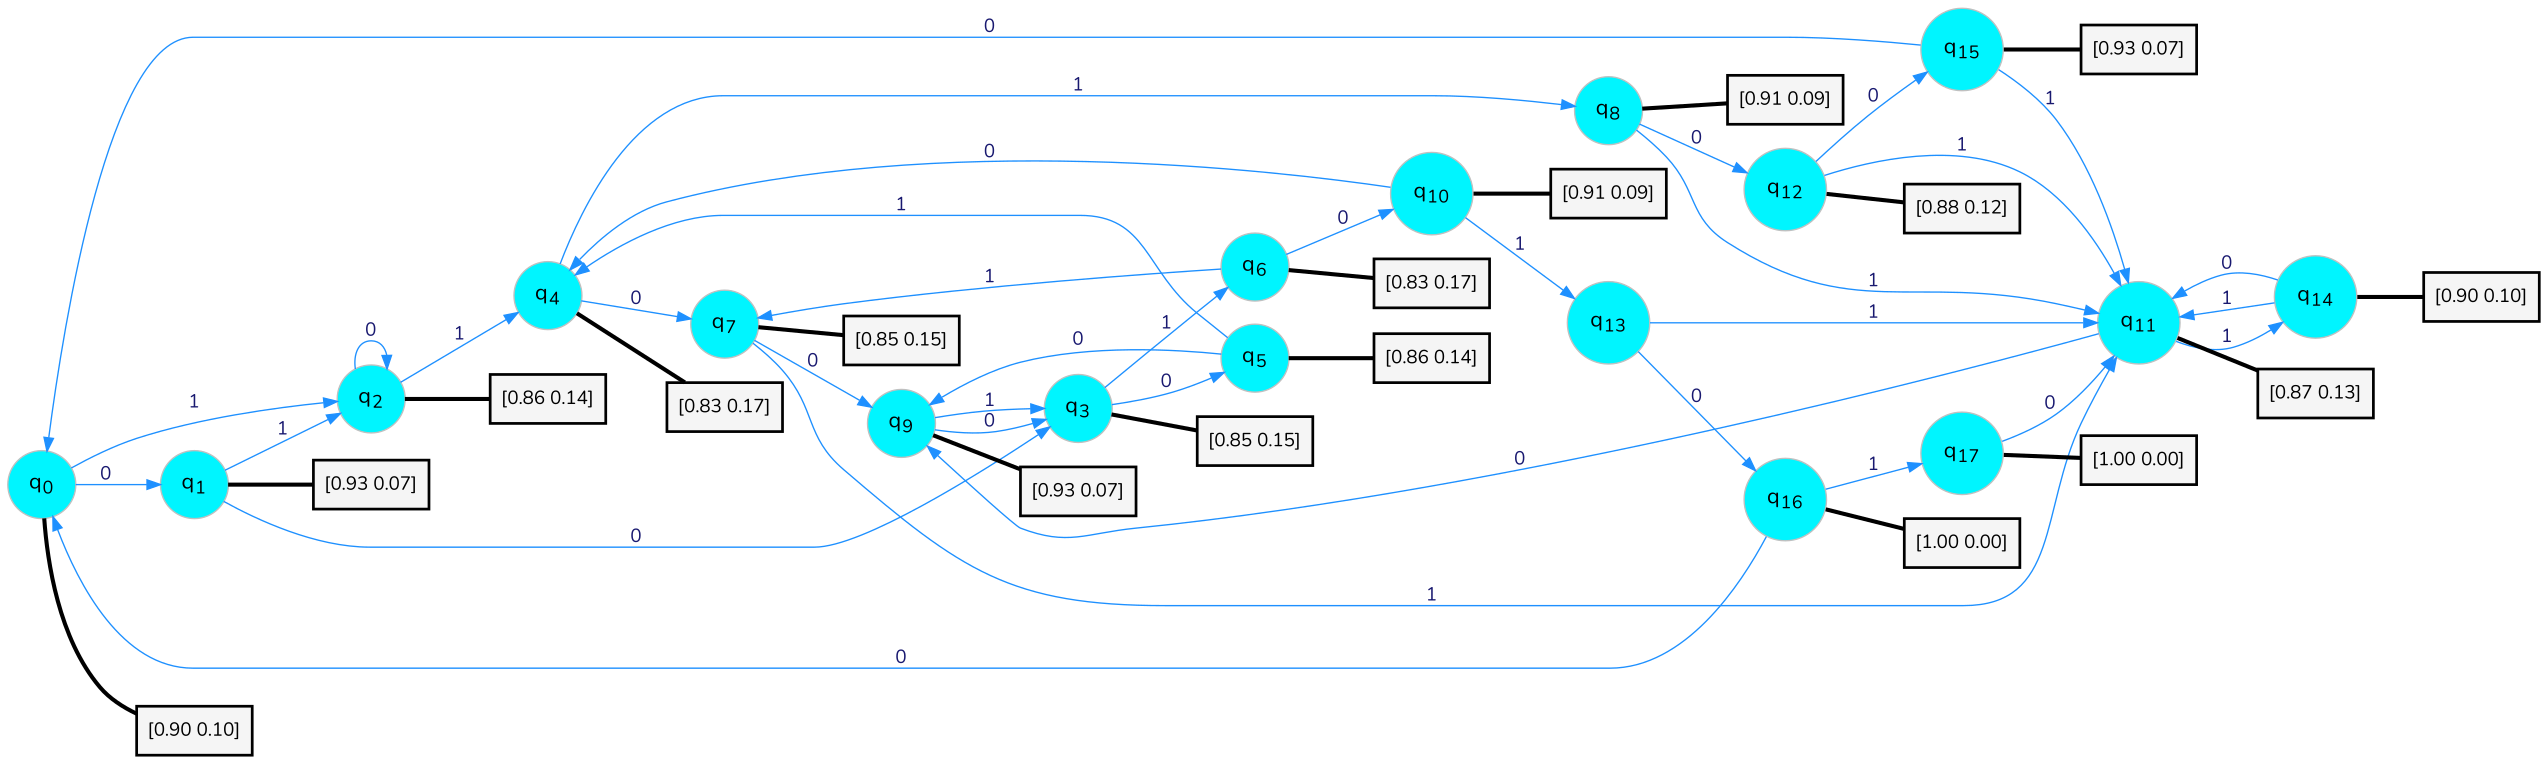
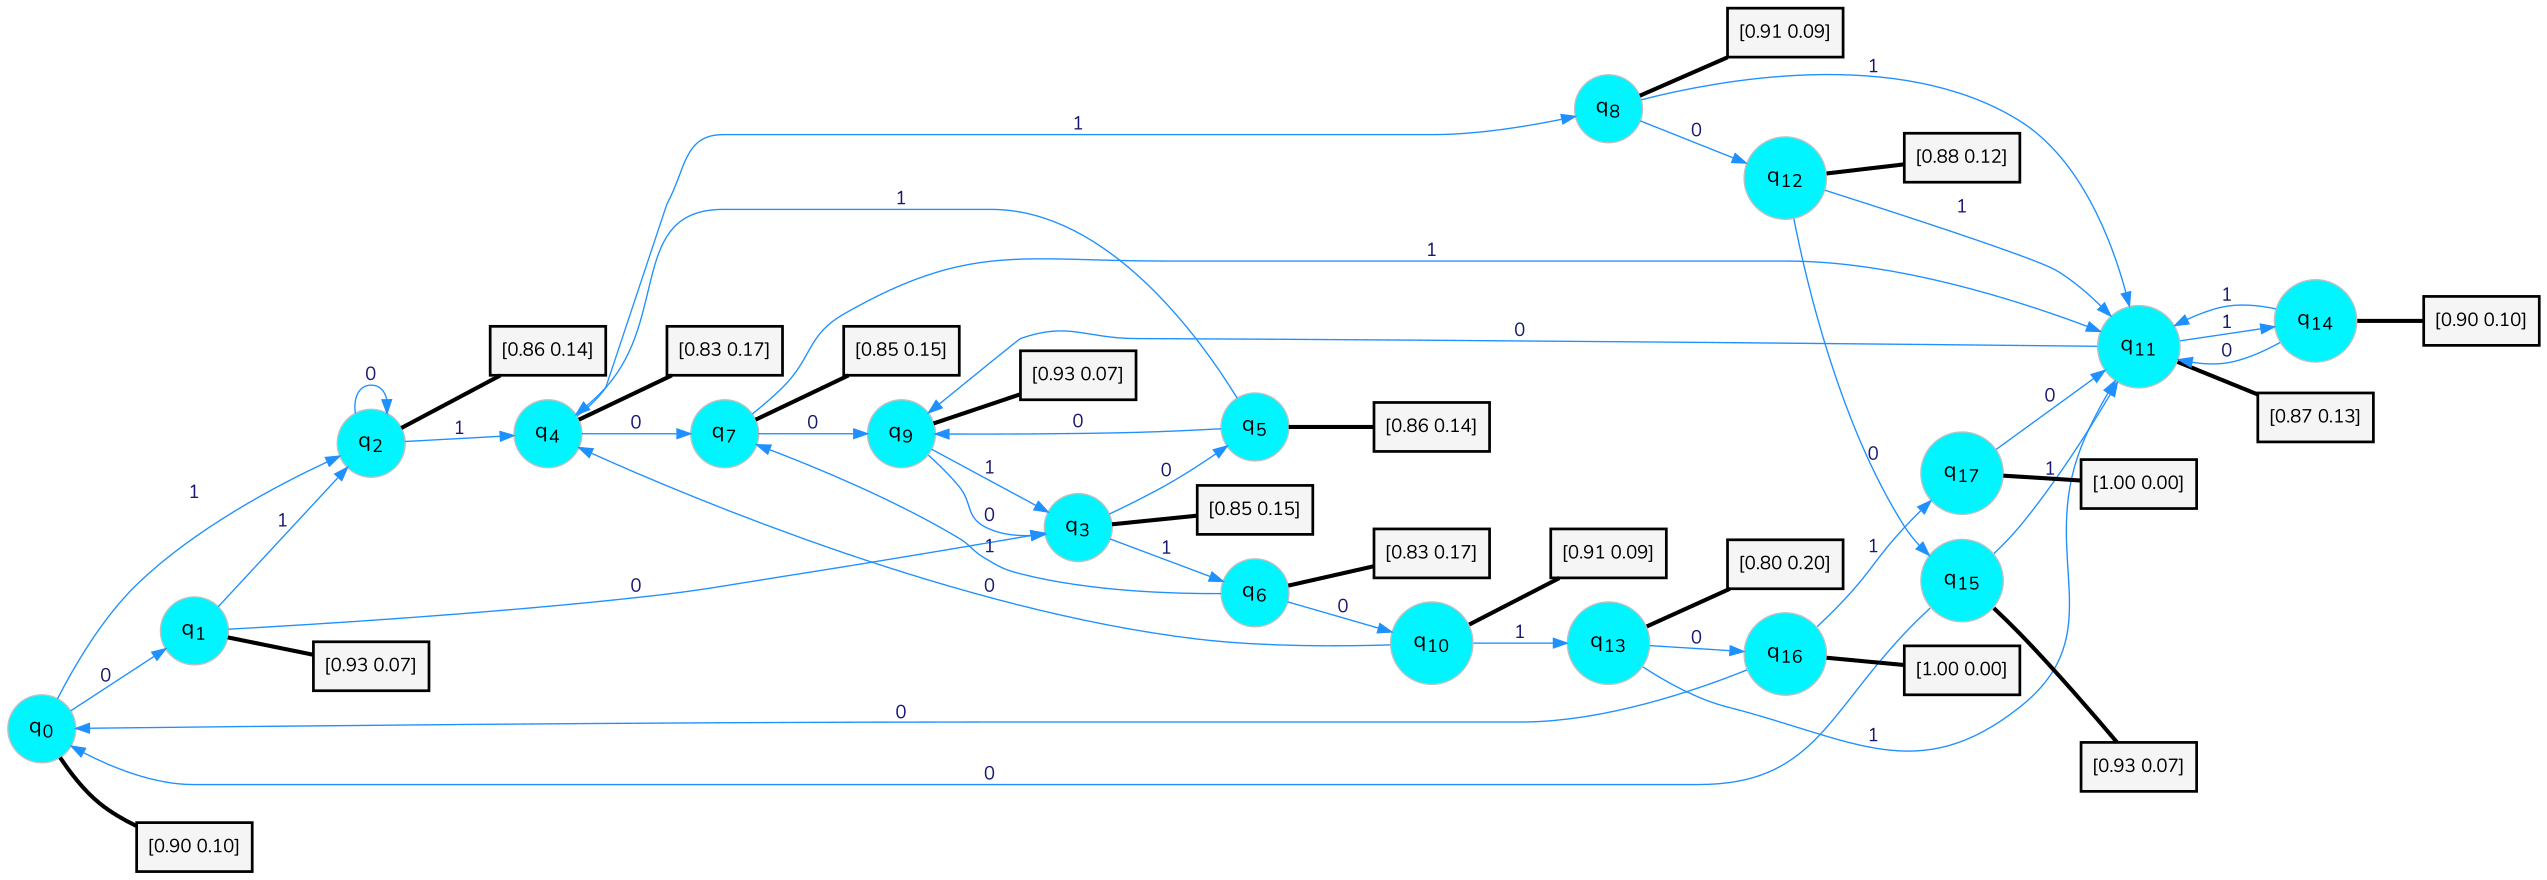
none -> (1785, 564)
